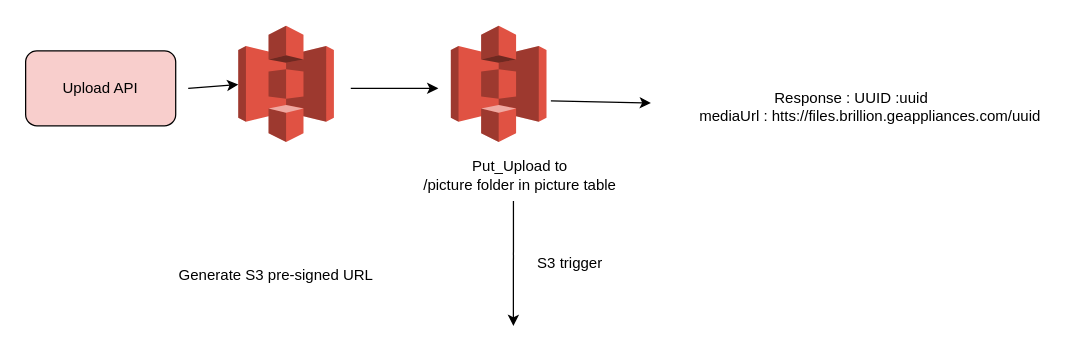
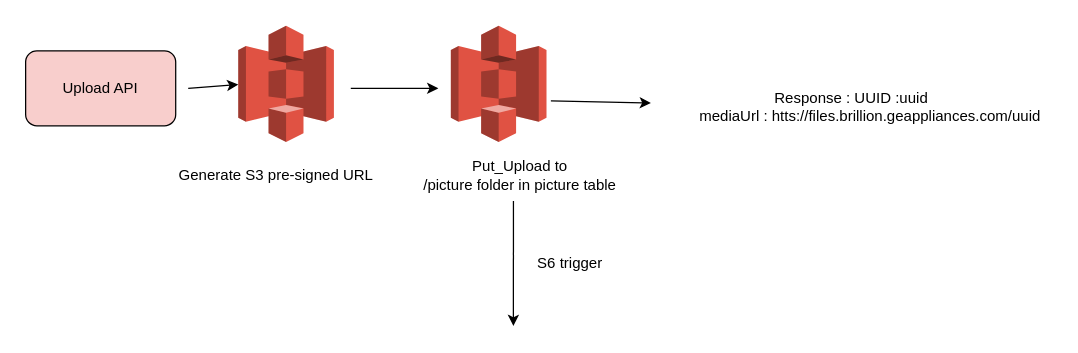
(570, 263) -> (570, 263)
(276, 276) -> (276, 176)
